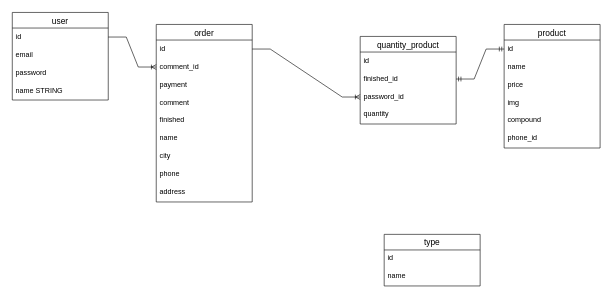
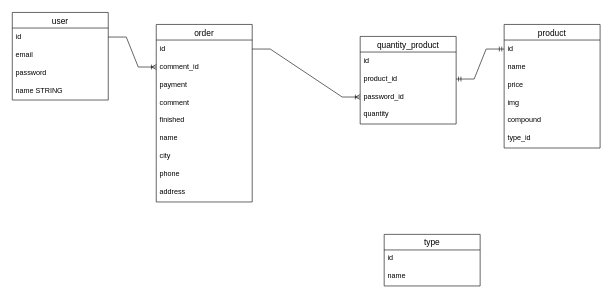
(383, 78) -> (383, 78)
(523, 138) -> (521, 138)
